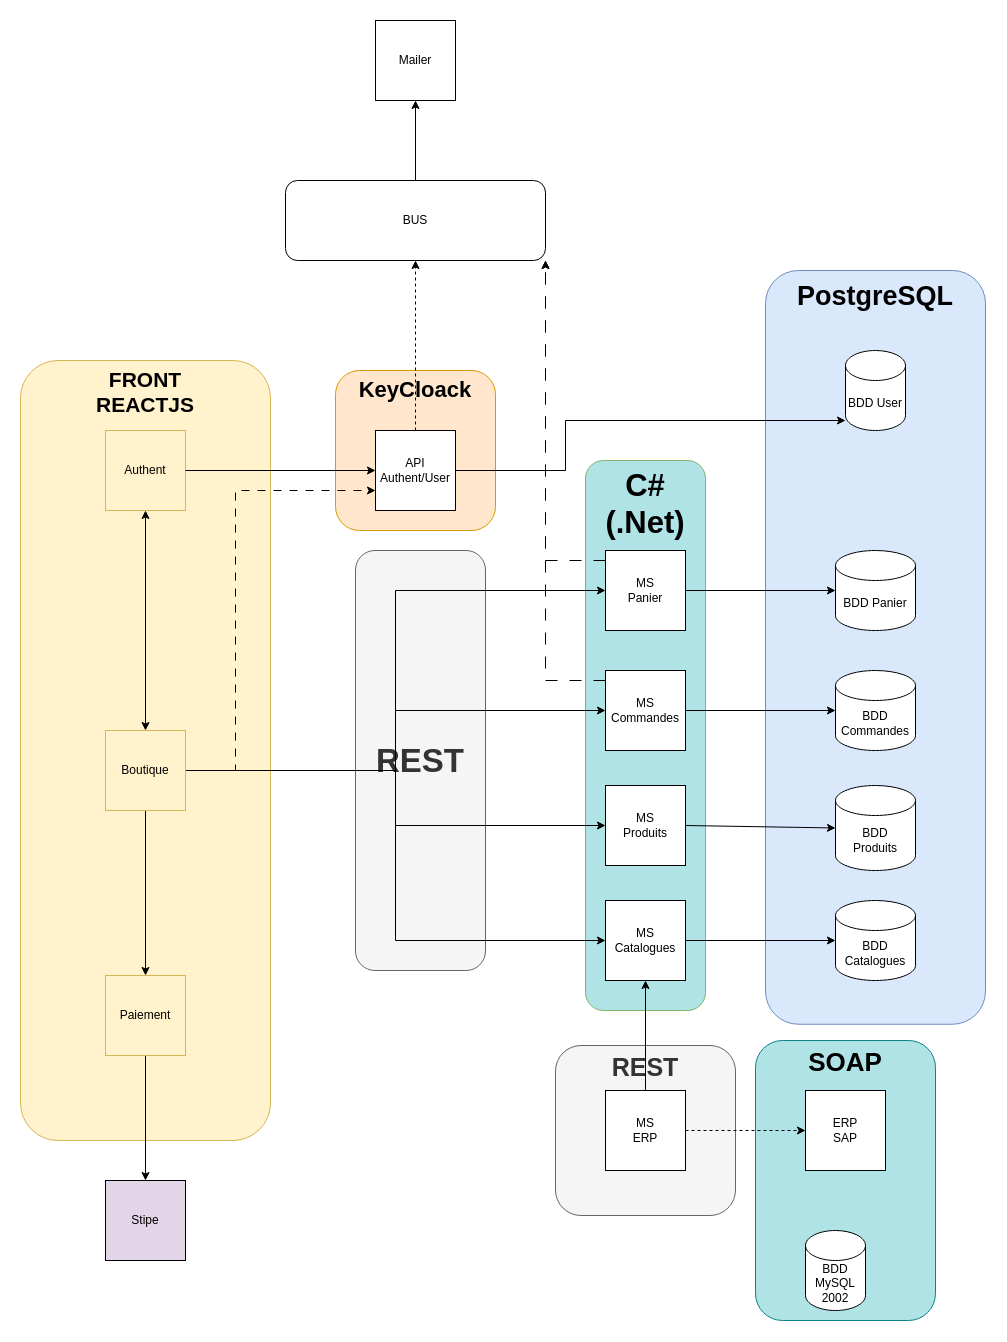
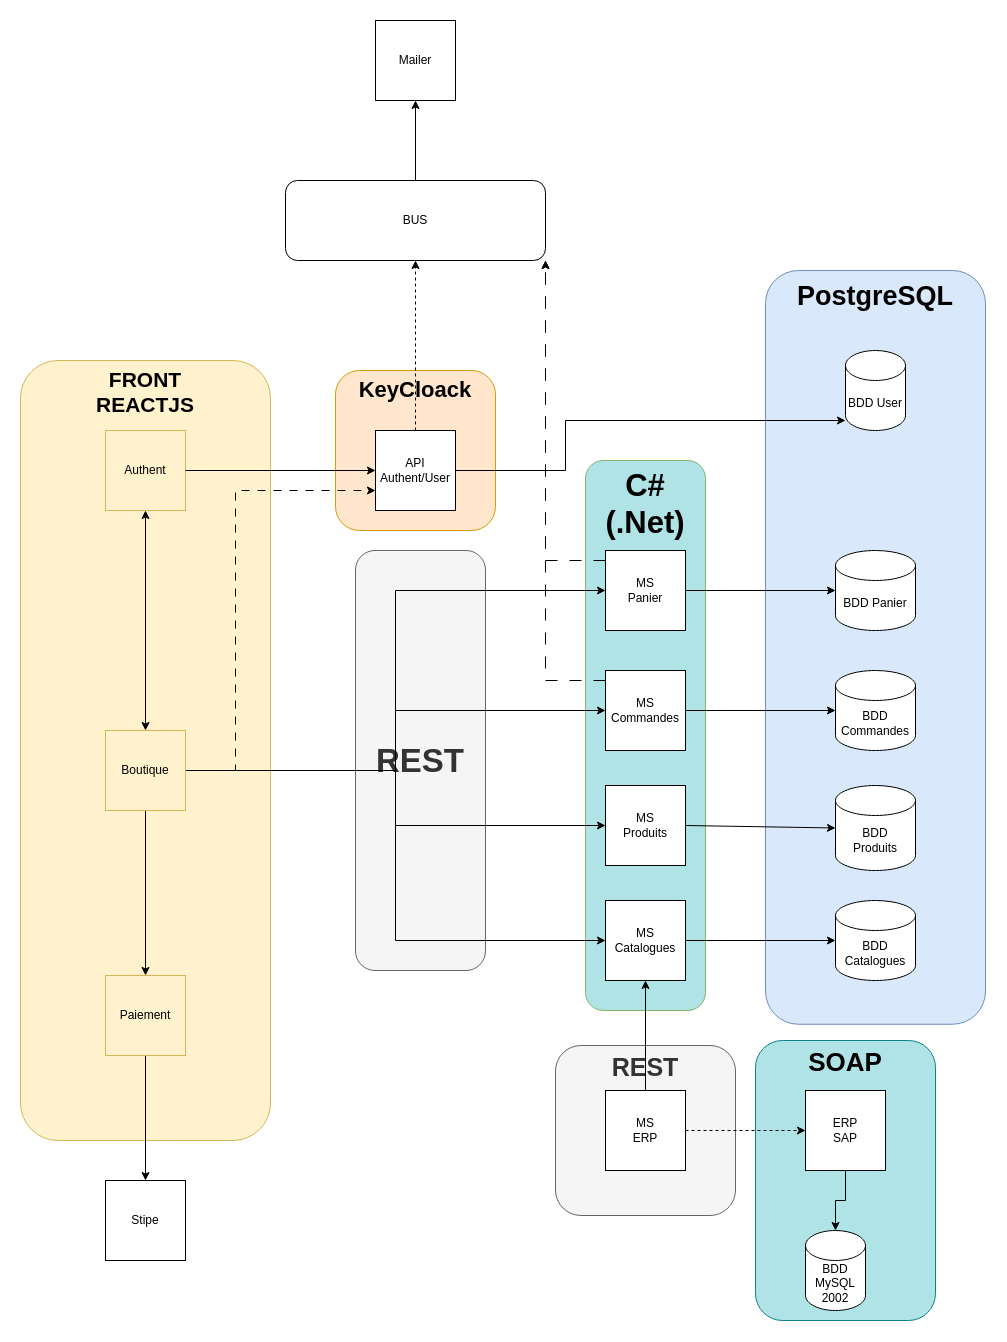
none -> (845, 1201)
(146, 1221) -> (146, 1221)
